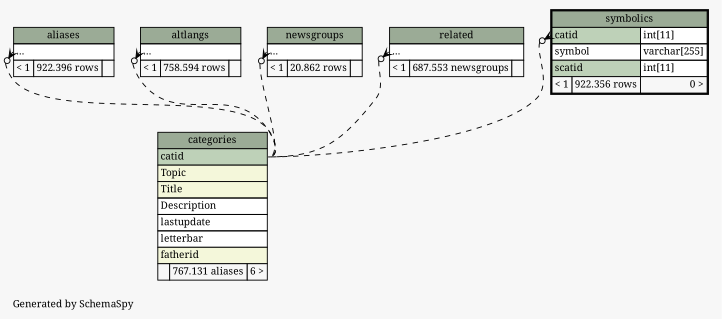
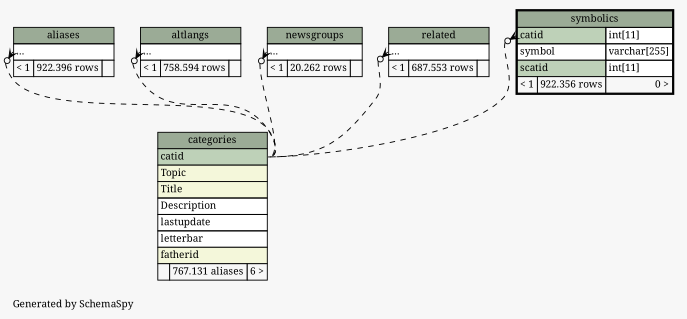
(319, 68) -> (319, 68)
(461, 68) -> (443, 68)
